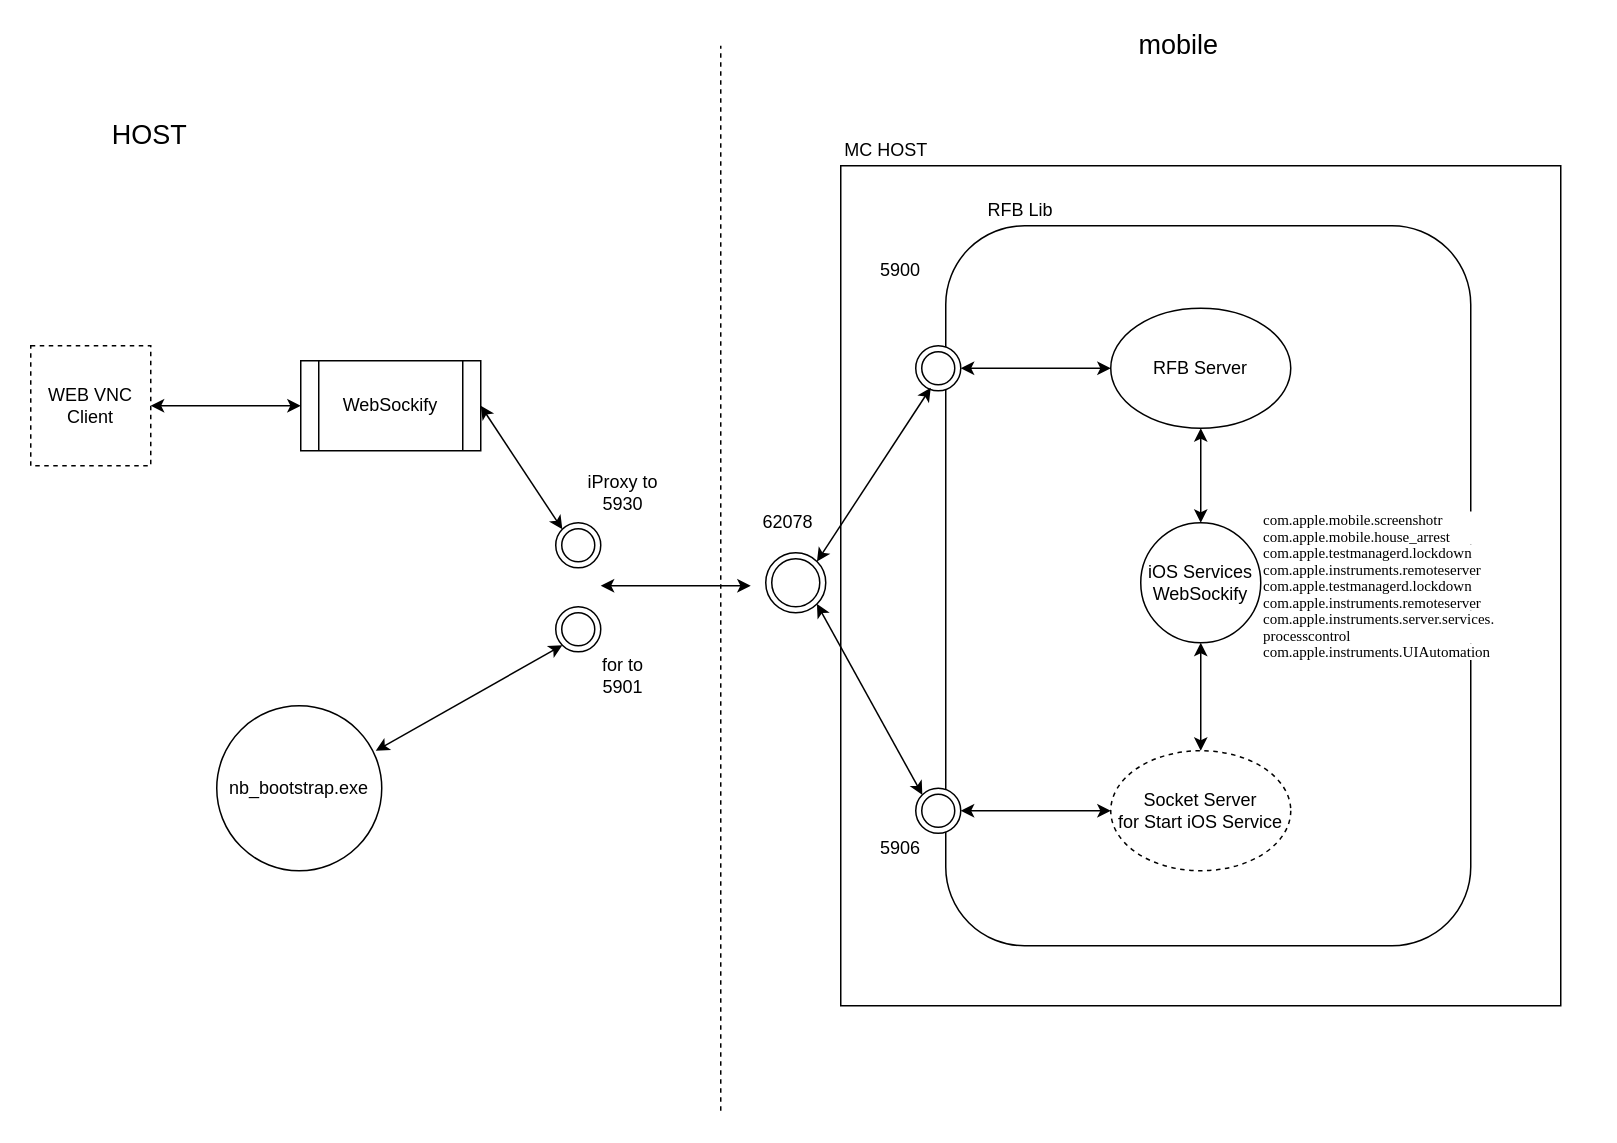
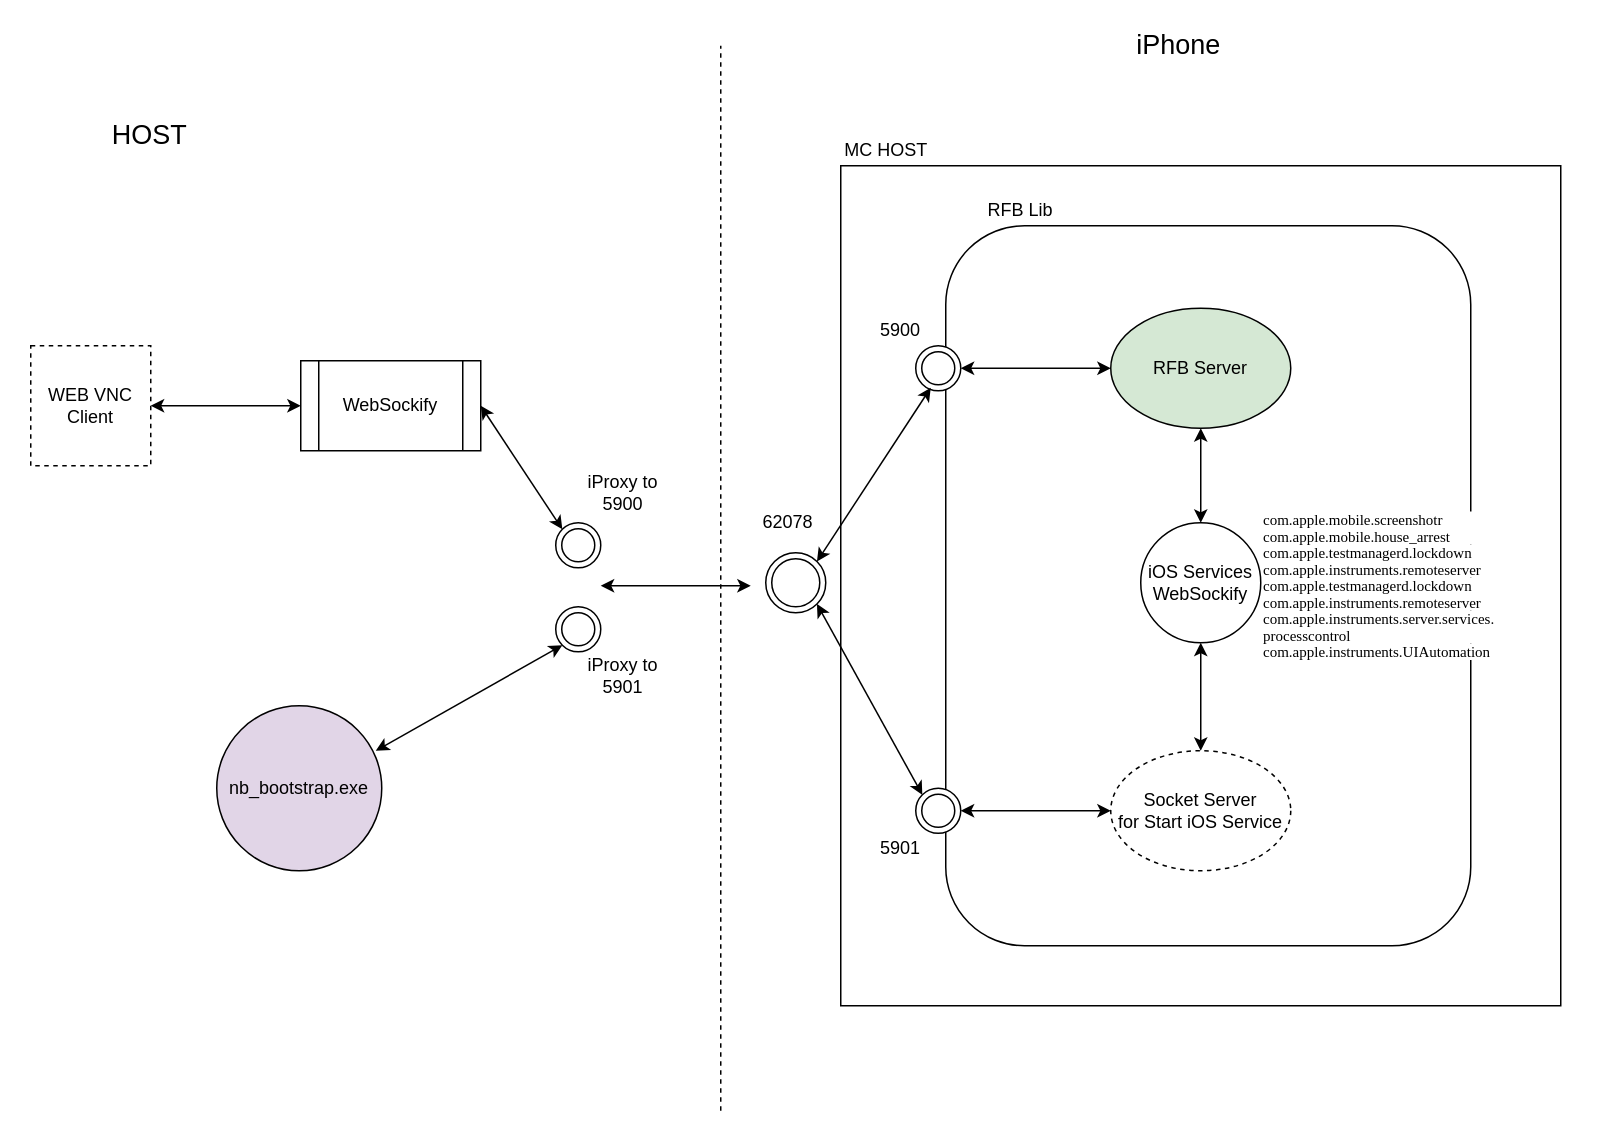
(1179, 46) -> (1179, 46)
(901, 271) -> (901, 331)
(1201, 368) -> (1201, 368)
(623, 493) -> (623, 493)
(623, 676) -> (623, 676)
(299, 788) -> (299, 788)
(901, 848) -> (901, 848)
